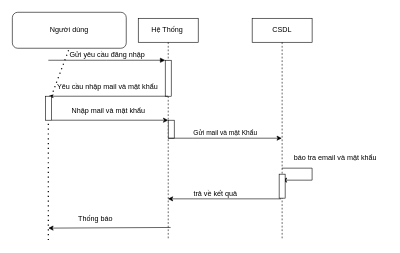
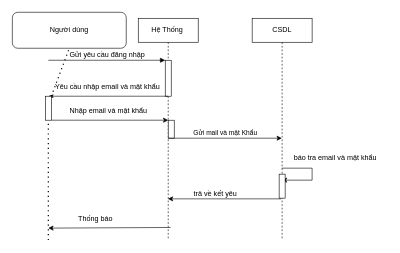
(109, 87) -> (109, 87)
(109, 111) -> (109, 111)
(217, 194) -> (217, 194)
